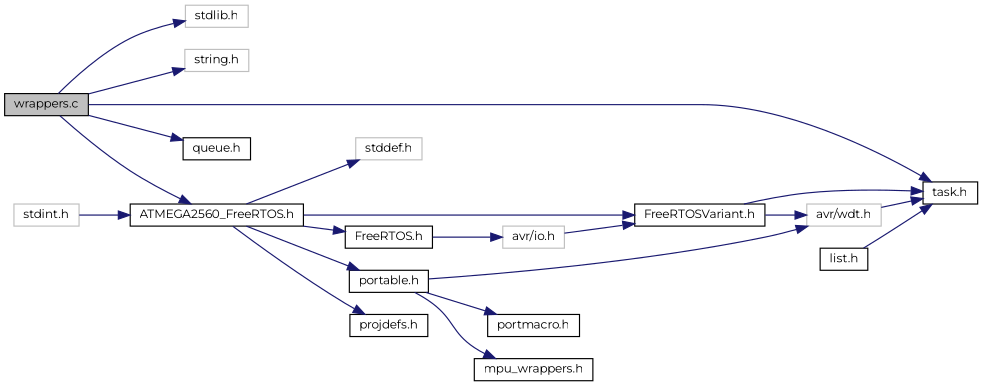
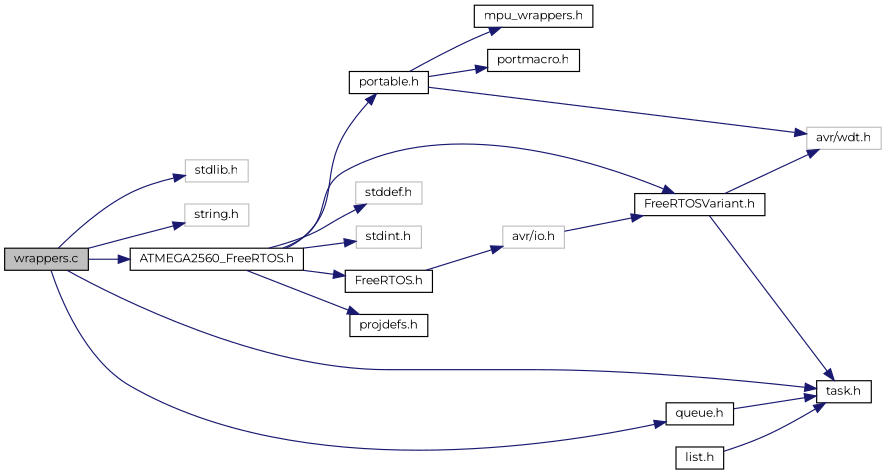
(896, 204) -> (769, 403)
(99, 215) -> (324, 245)
